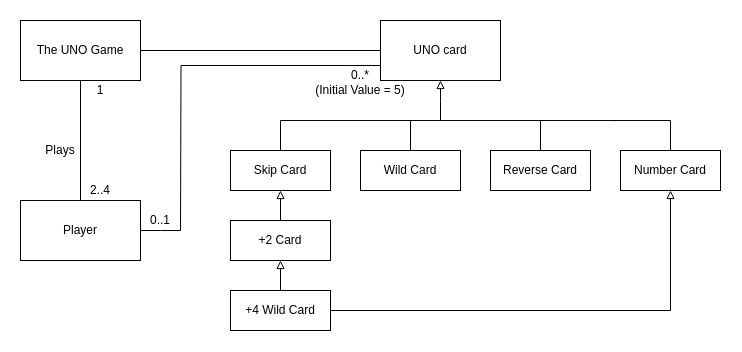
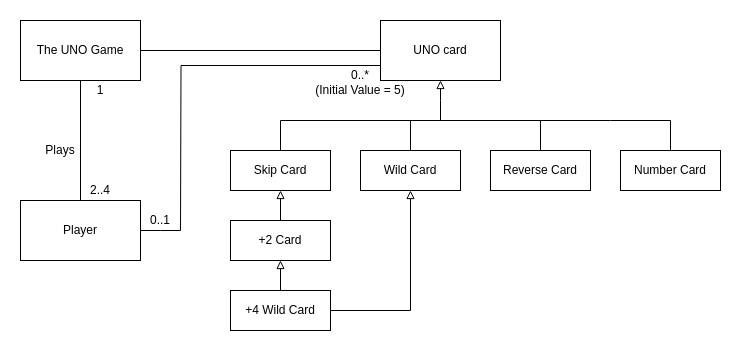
(595, 311) -> (411, 256)
